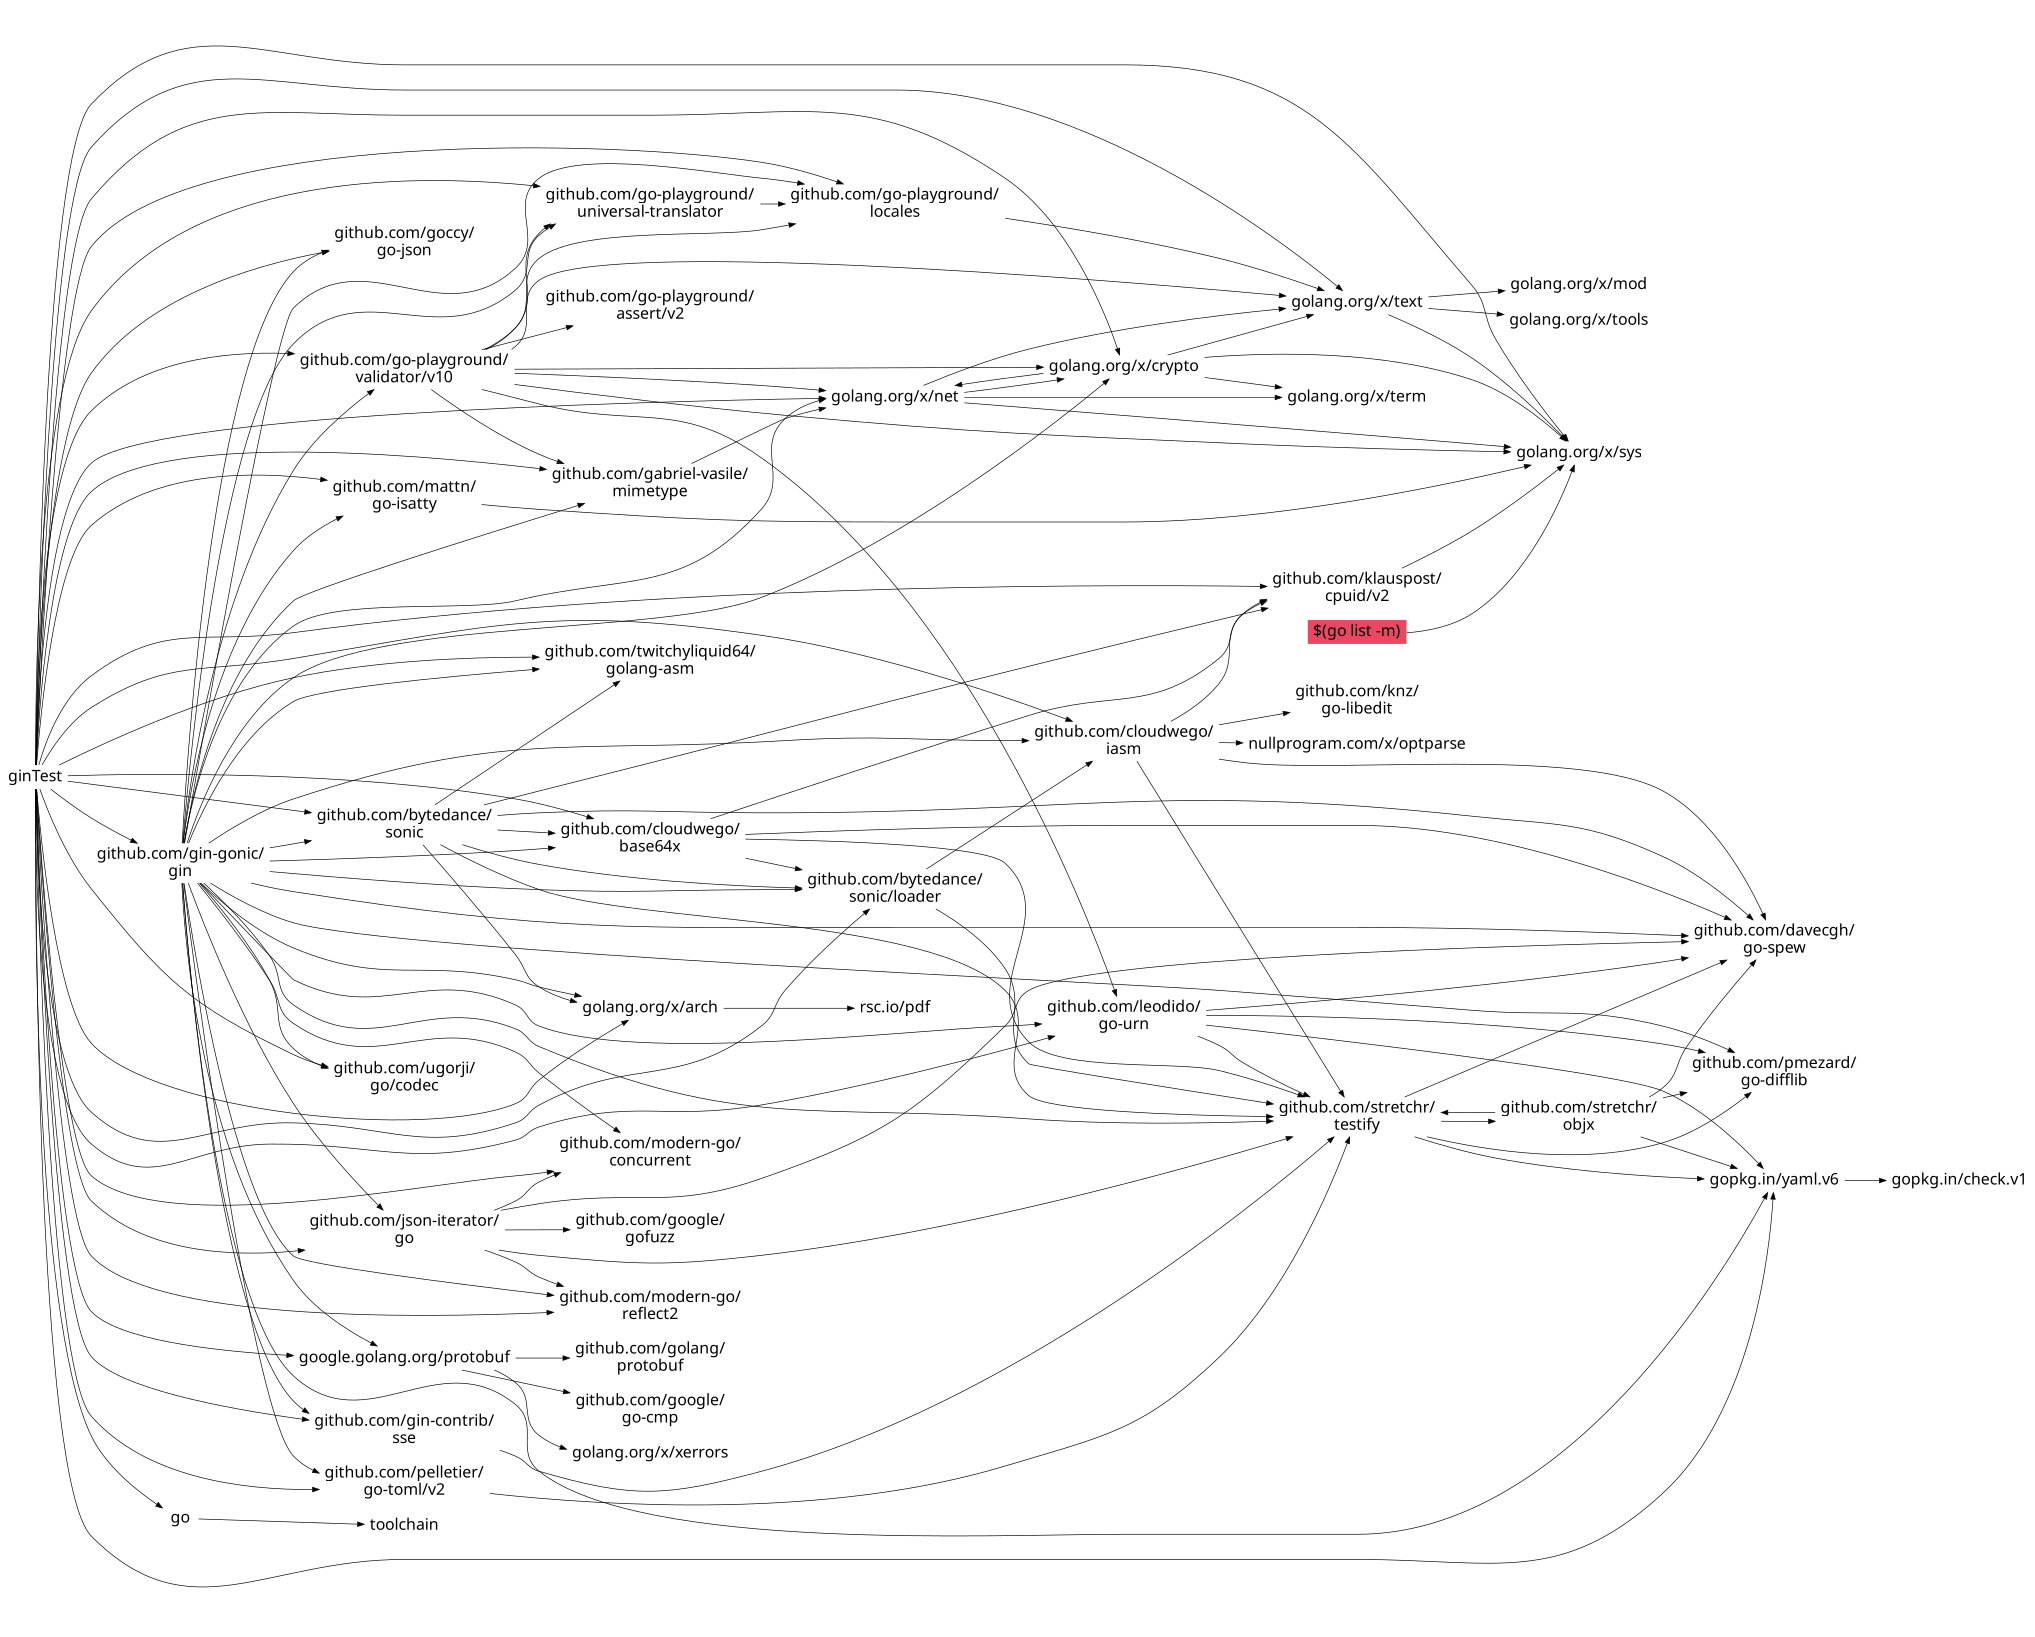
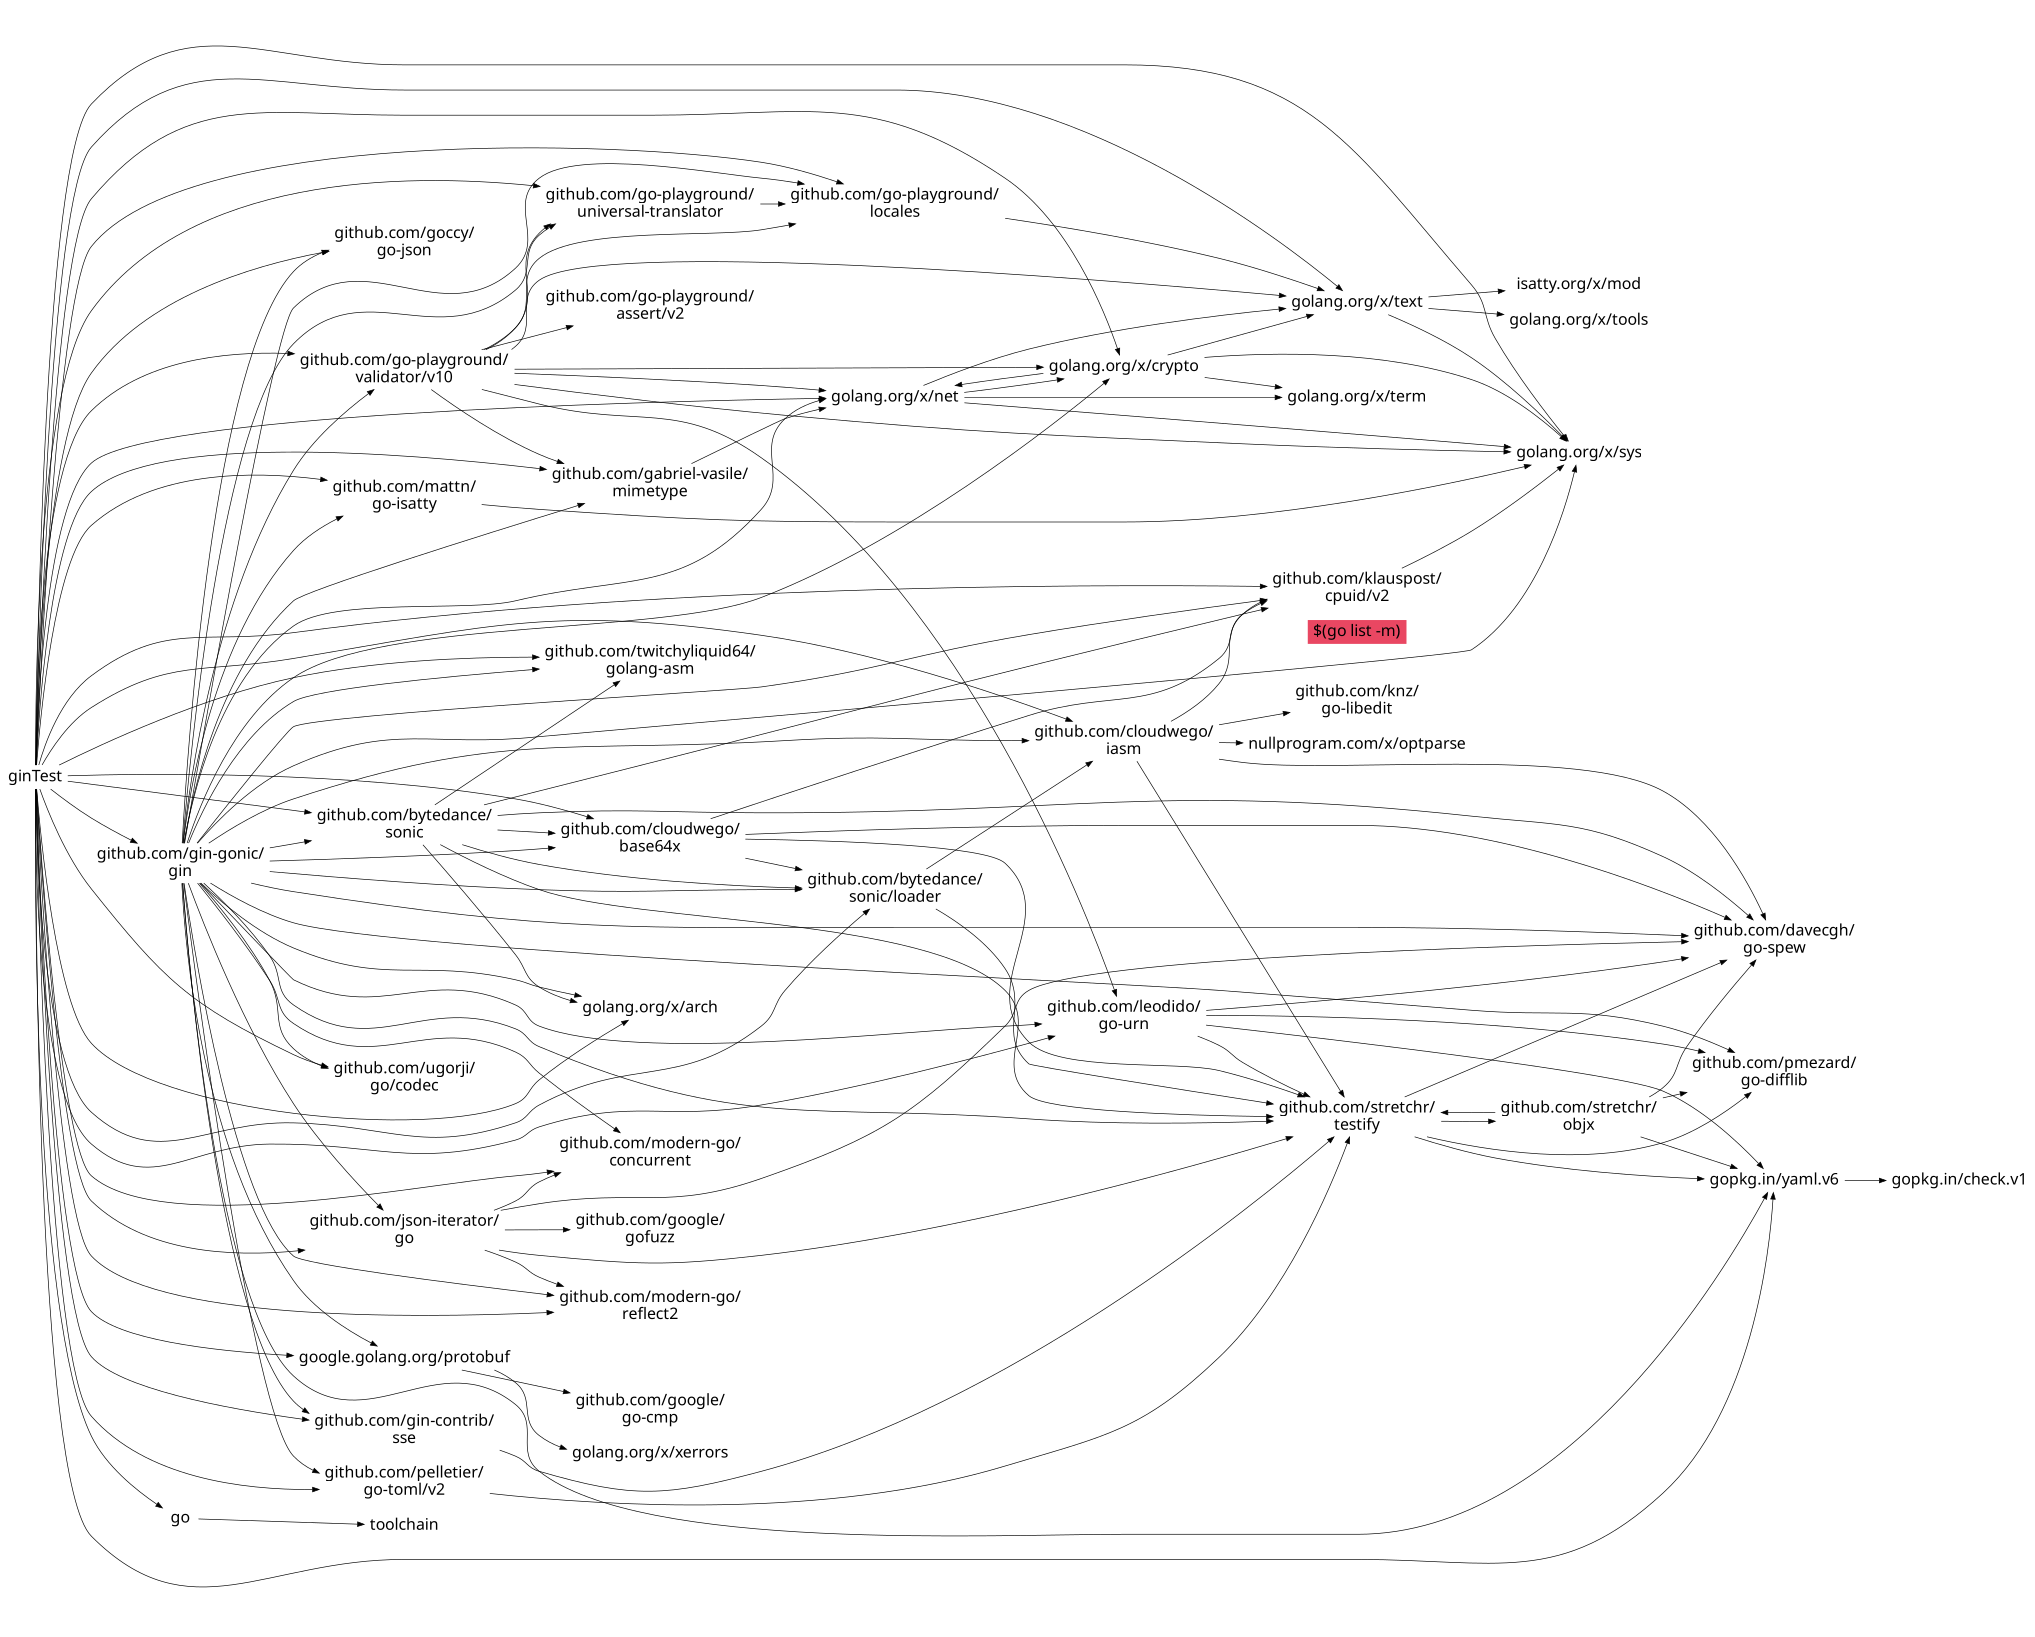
(1579, 285) -> (1579, 285)
(1512, 578) -> (924, 703)
none -> (704, 691)
(895, 1008) -> none
(650, 1358) -> none
